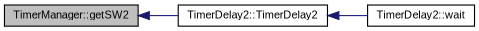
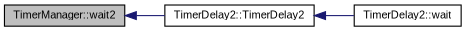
(71, 16) -> (65, 16)
